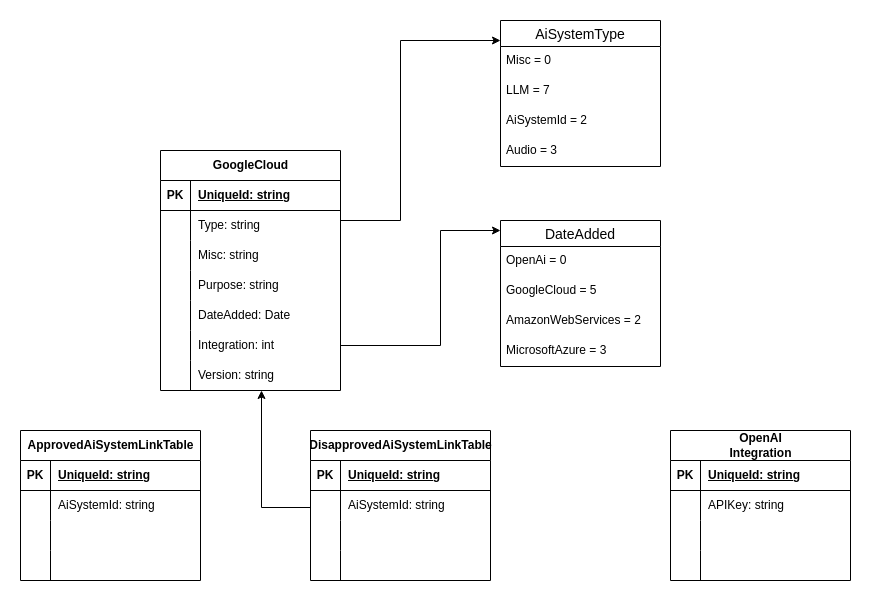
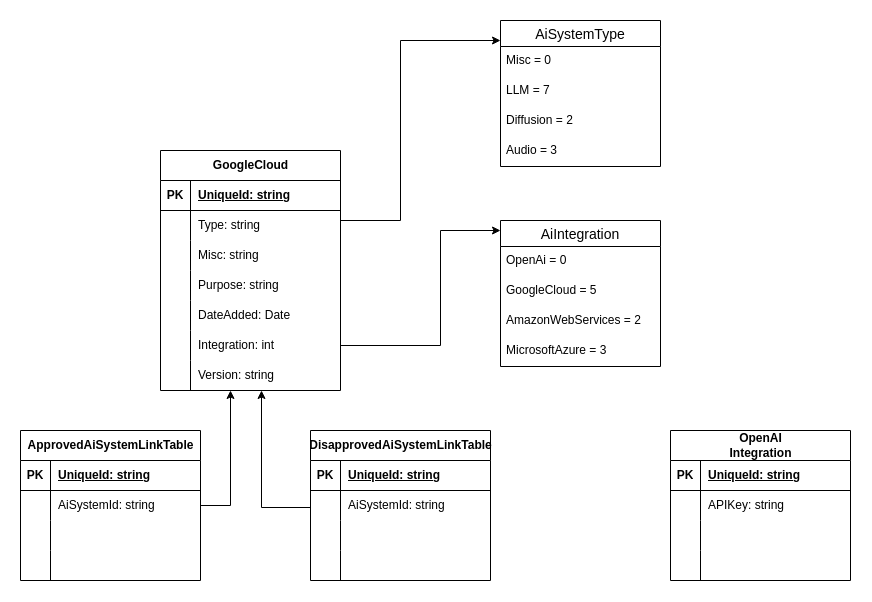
(549, 121) -> (544, 121)
(580, 234) -> (580, 234)
none -> (231, 466)
